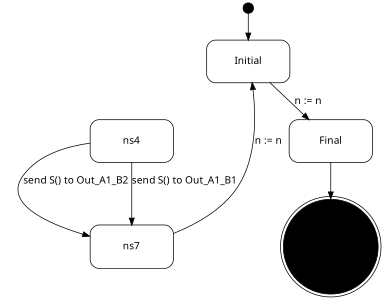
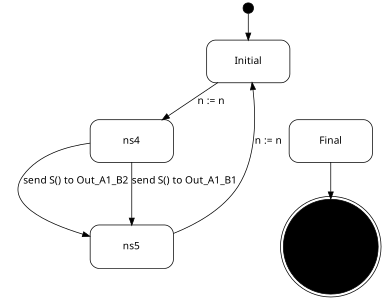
(287, 99) -> (193, 99)
(132, 247) -> (132, 247)
